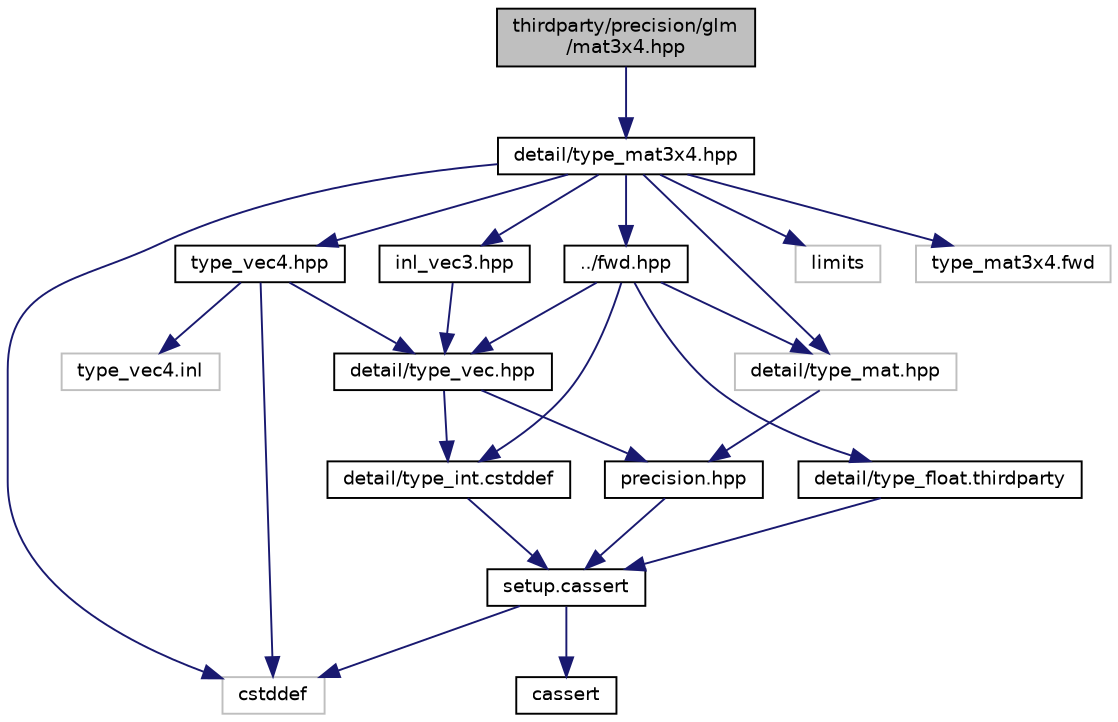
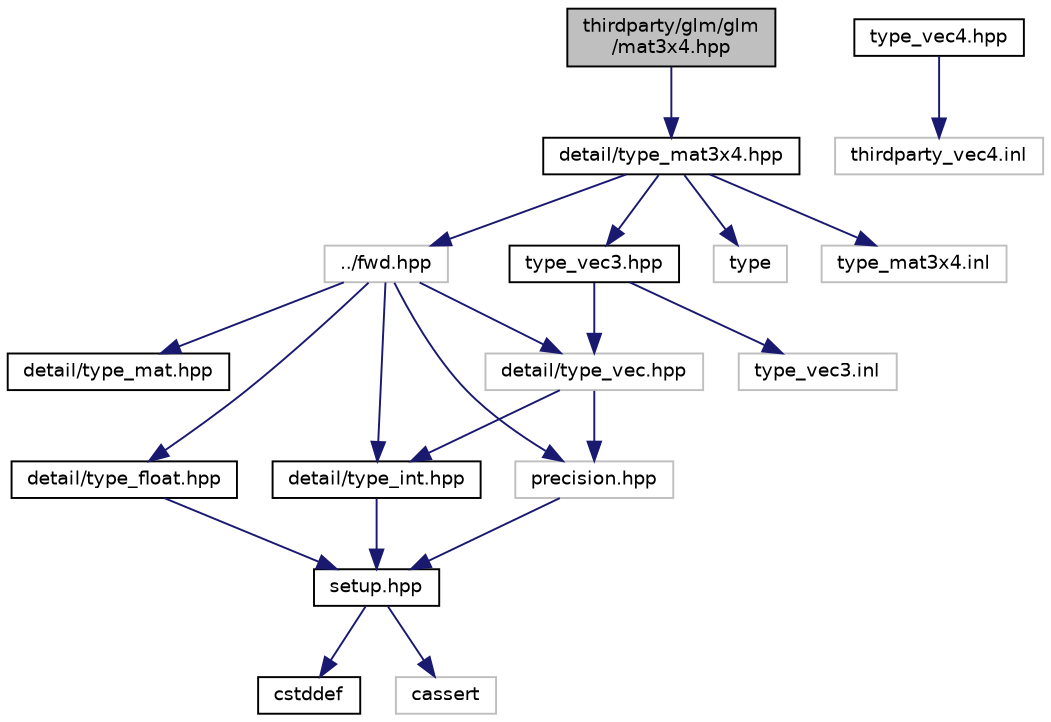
(626, 38) -> (671, 38)
(452, 207) -> none
(729, 257) -> none
(455, 264) -> (594, 264)
(626, 264) -> (386, 264)
(838, 264) -> (750, 264)
(1013, 264) -> (914, 264)
(39, 299) -> none
(343, 313) -> none
(141, 372) -> (939, 156)
(443, 372) -> (594, 372)
none -> (818, 372)
(846, 372) -> (118, 372)
(782, 415) -> (456, 379)
(266, 470) -> none
(449, 480) -> (377, 480)
(684, 480) -> (594, 480)
(940, 480) -> (124, 480)
(566, 588) -> (377, 588)
(274, 695) -> (309, 695)
(566, 695) -> (446, 695)
